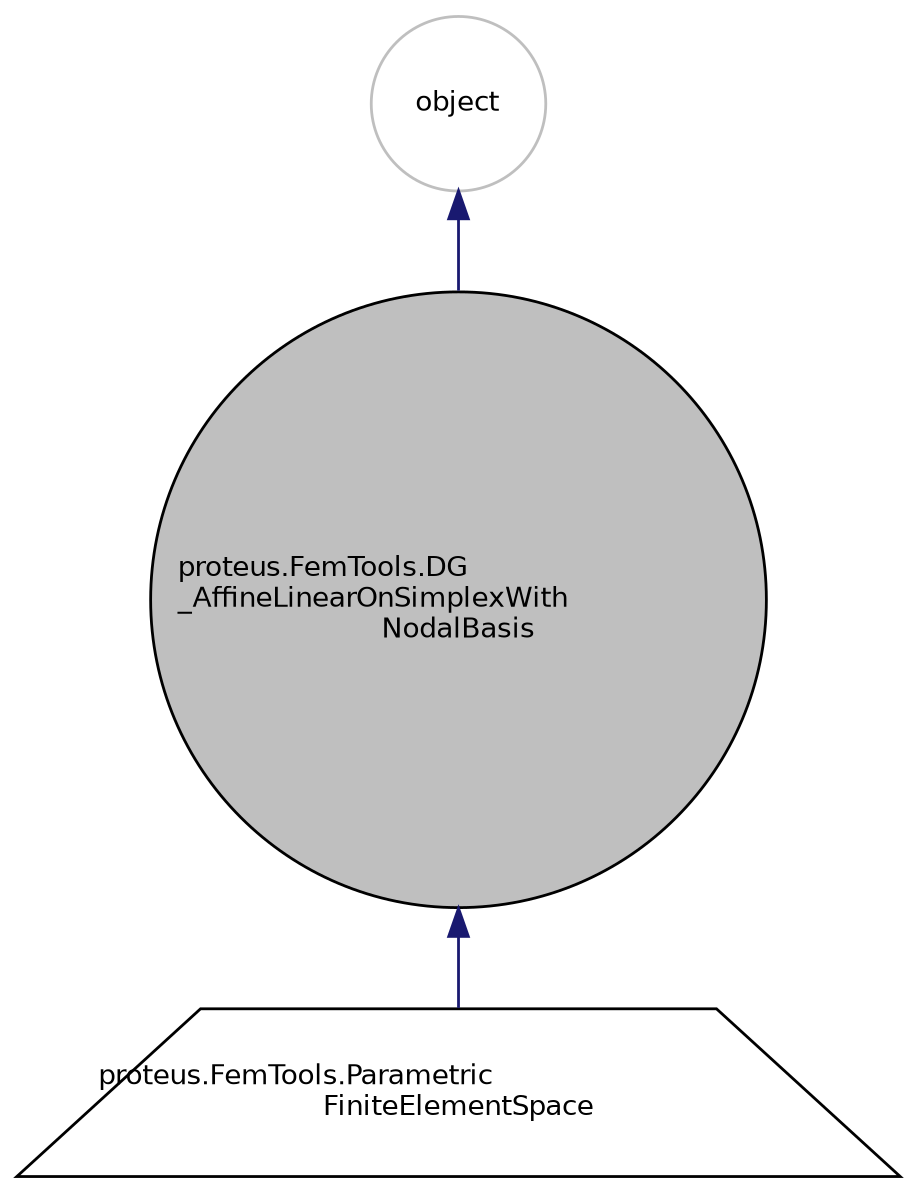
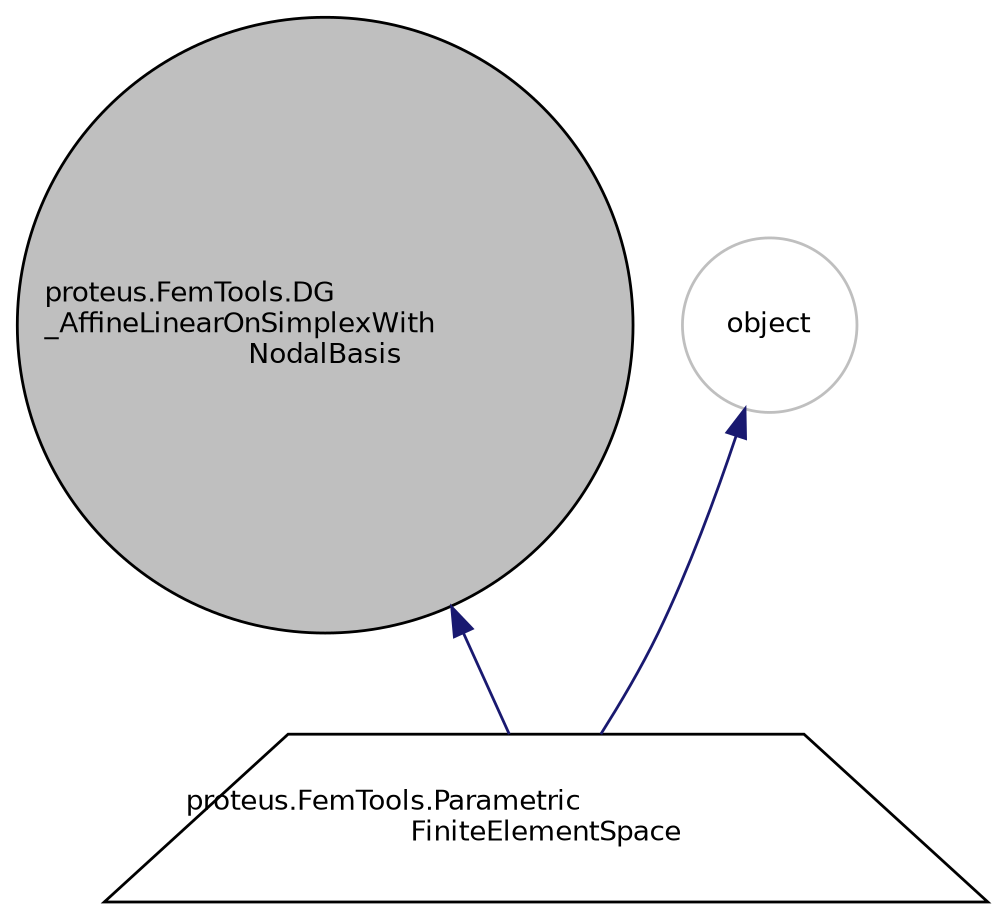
(459, 255) -> (678, 589)
